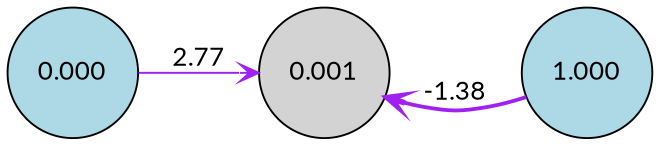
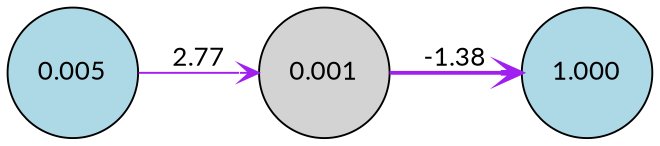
(73, 73) -> (73, 73)
(465, 110) -> (446, 73)
